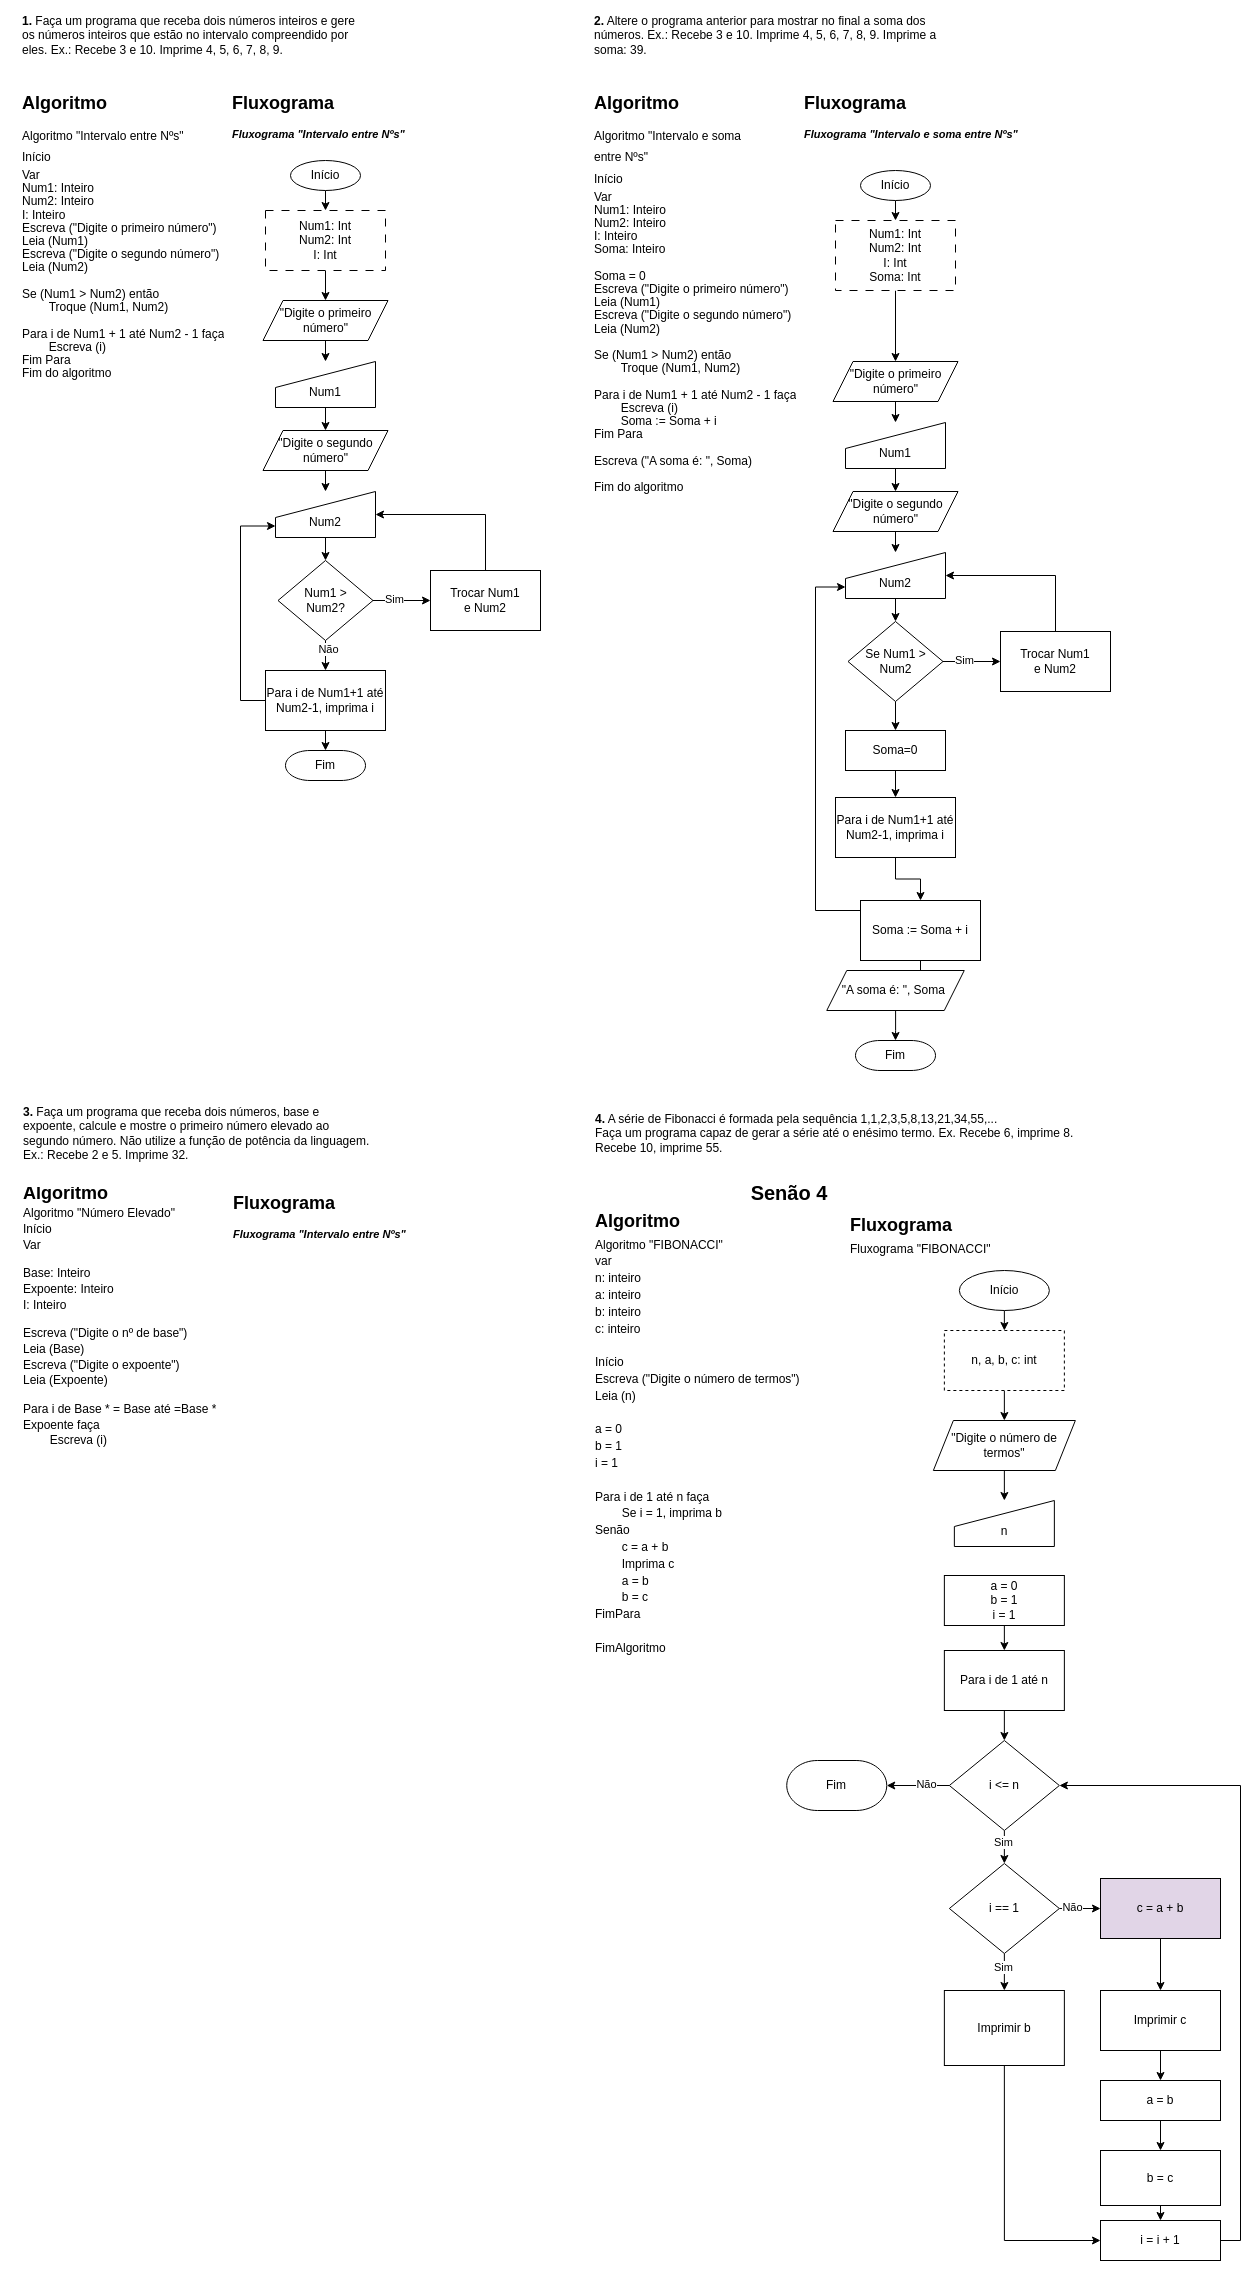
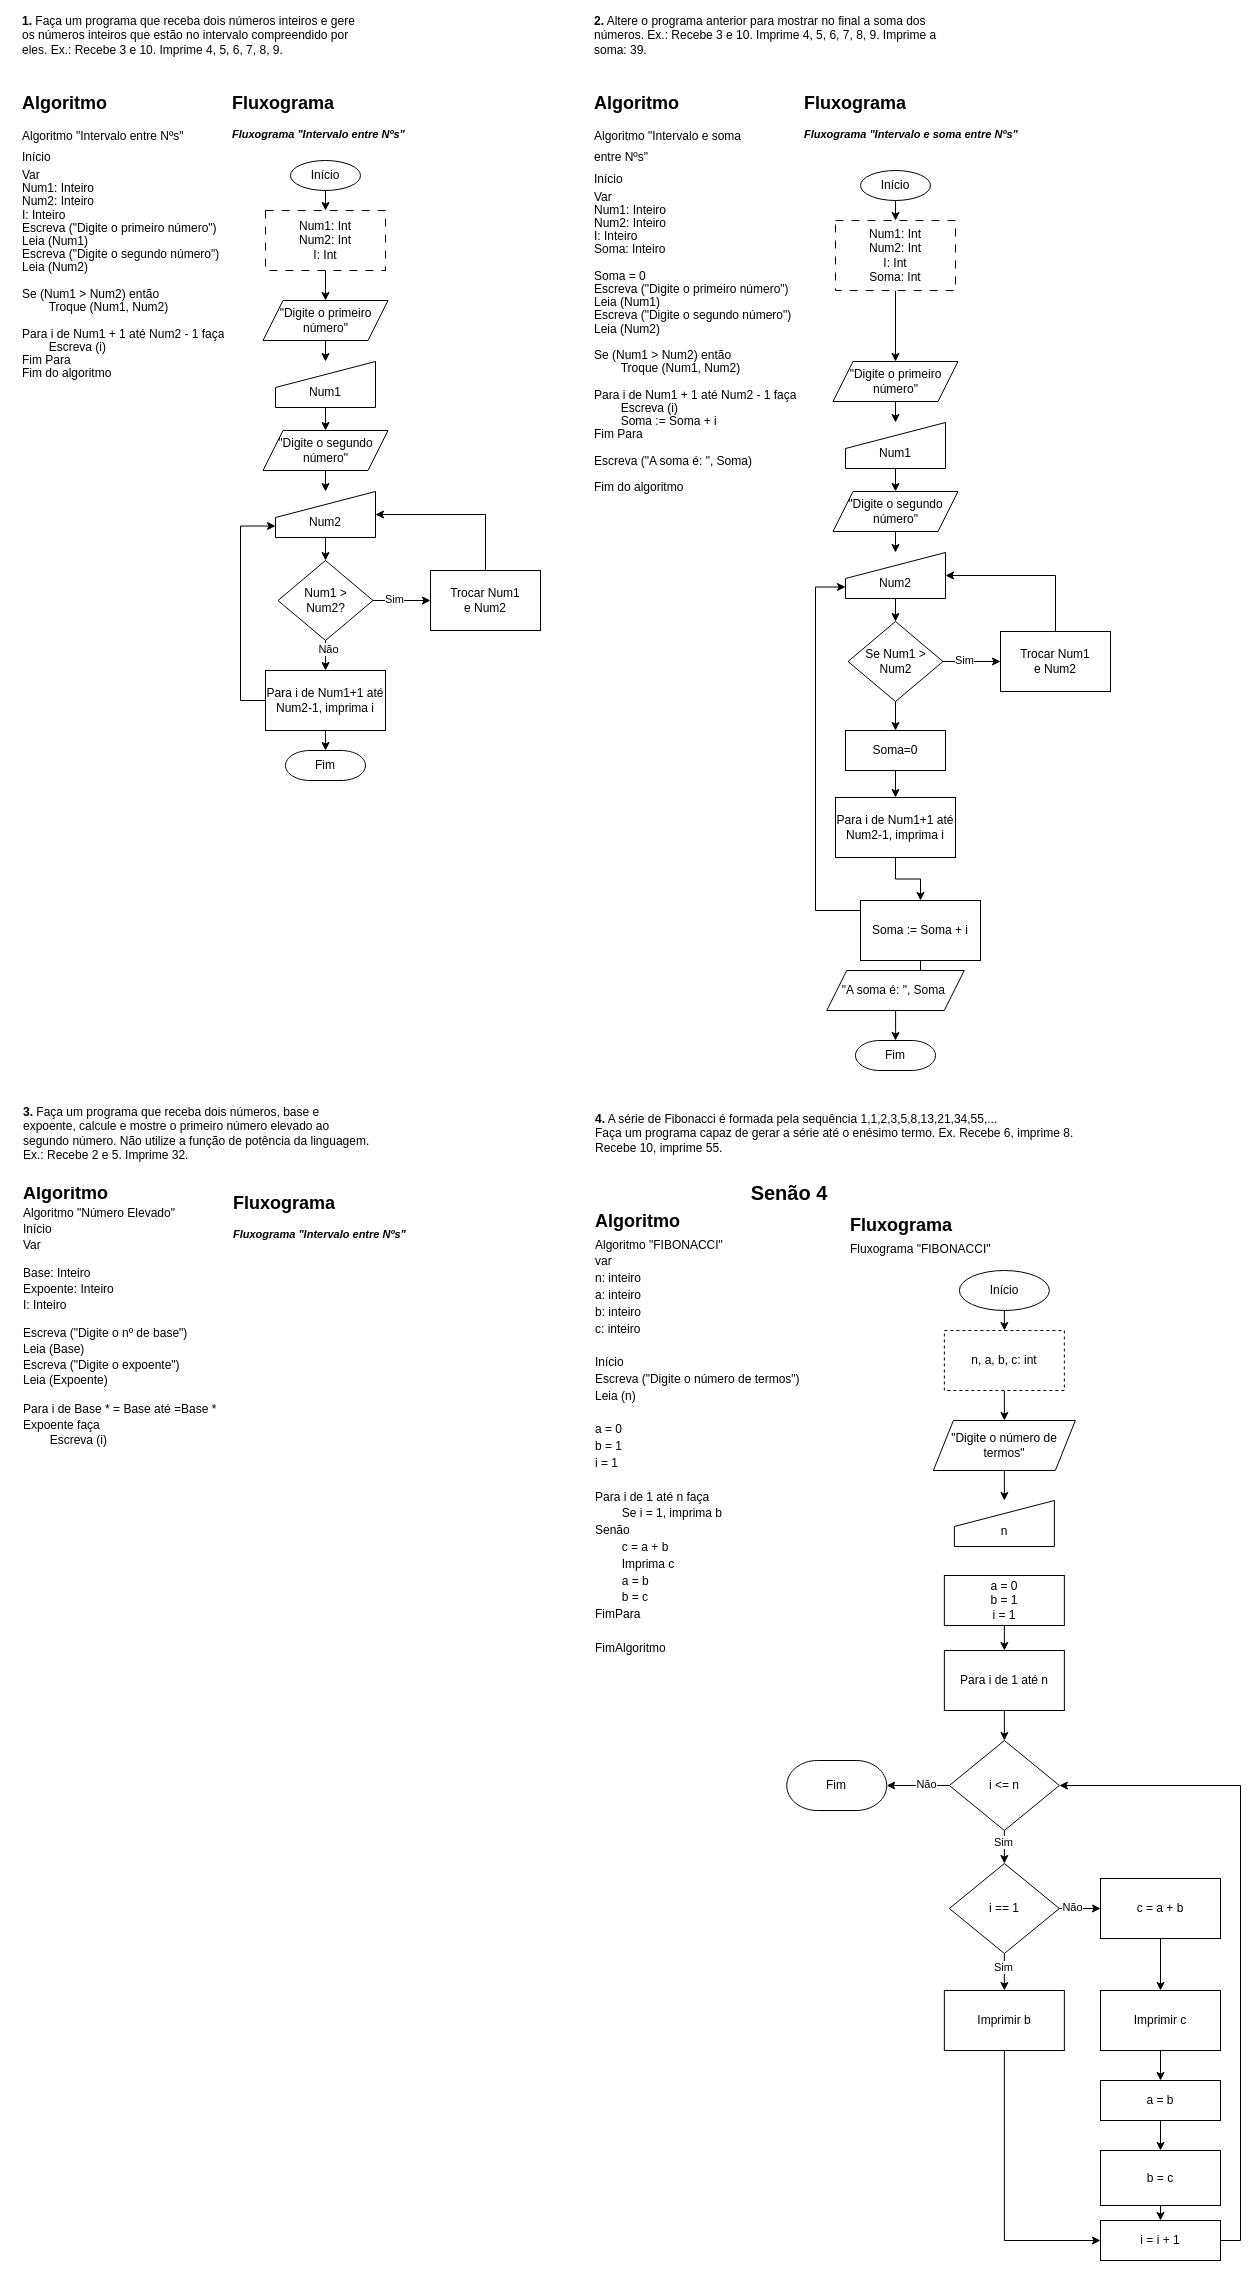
(1161, 1909) -> (1161, 1909)
(1004, 2028) -> (1004, 2021)
